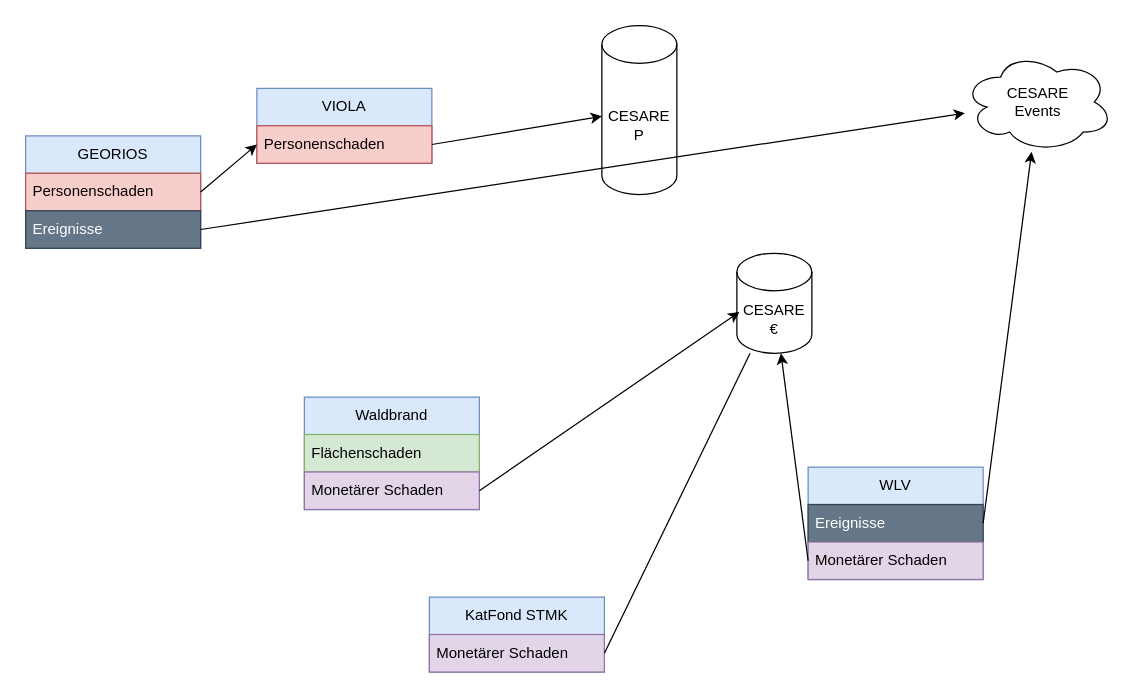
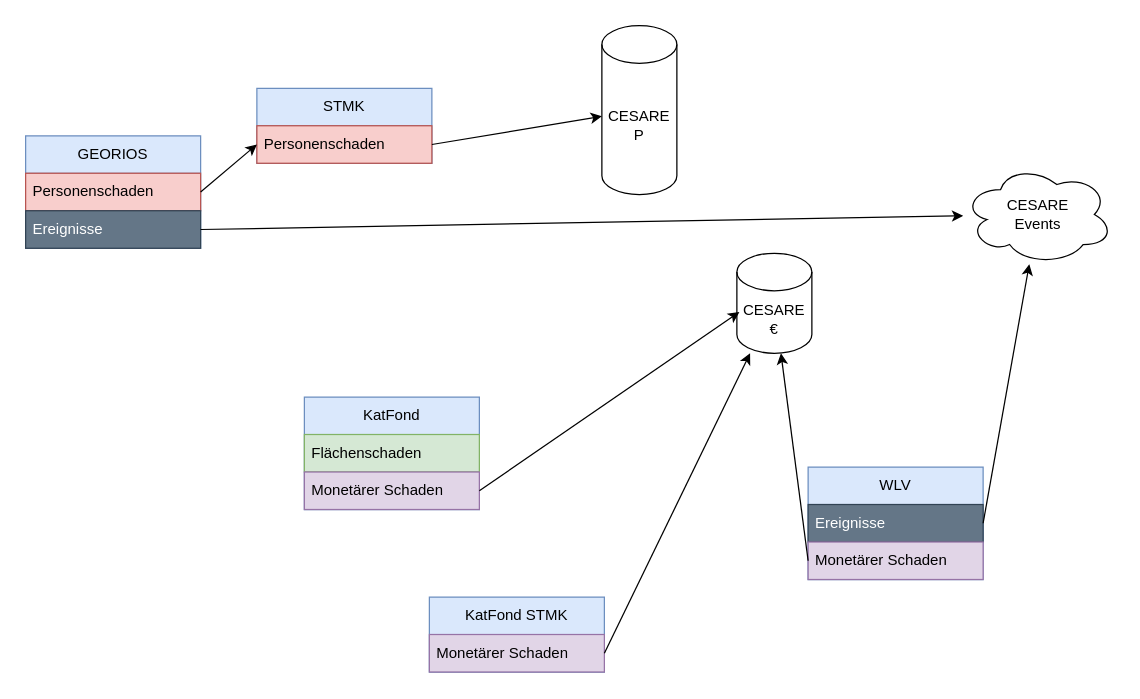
(1038, 102) -> (1038, 214)
(344, 107) -> (344, 107)
(747, 359) -> (746, 362)
(392, 416) -> (392, 416)
